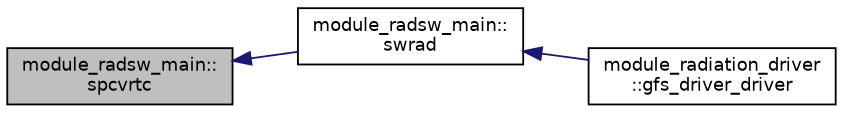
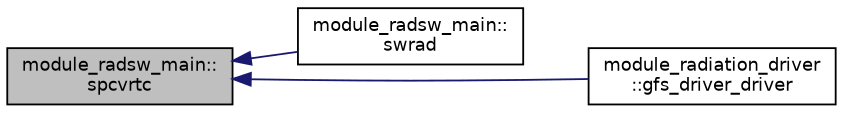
(565, 57) -> (420, 81)
